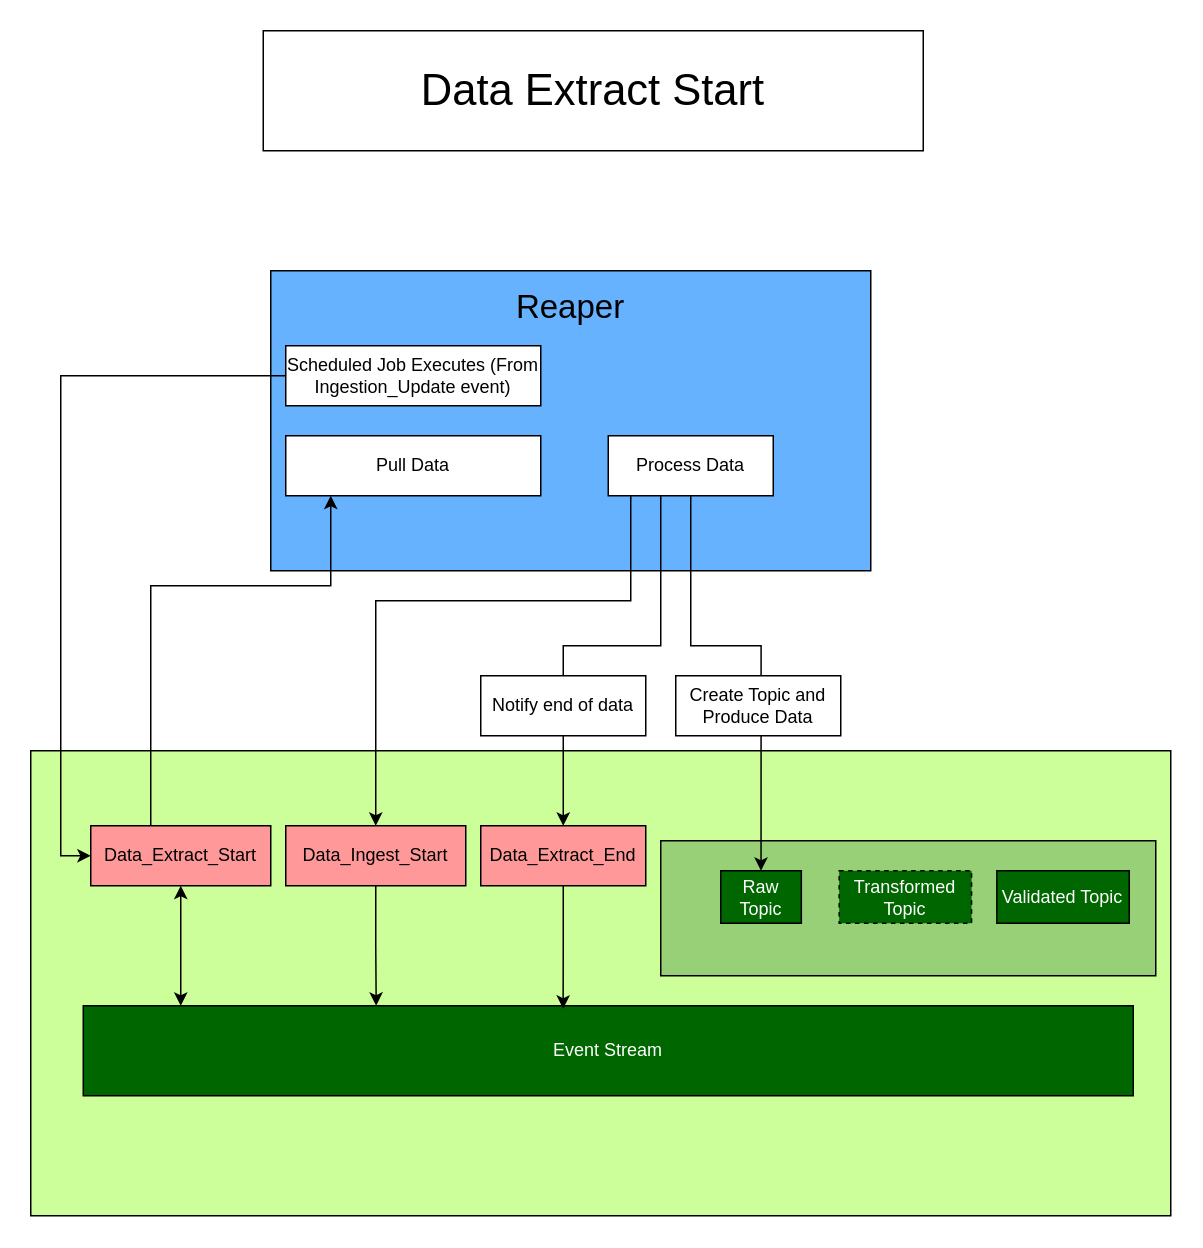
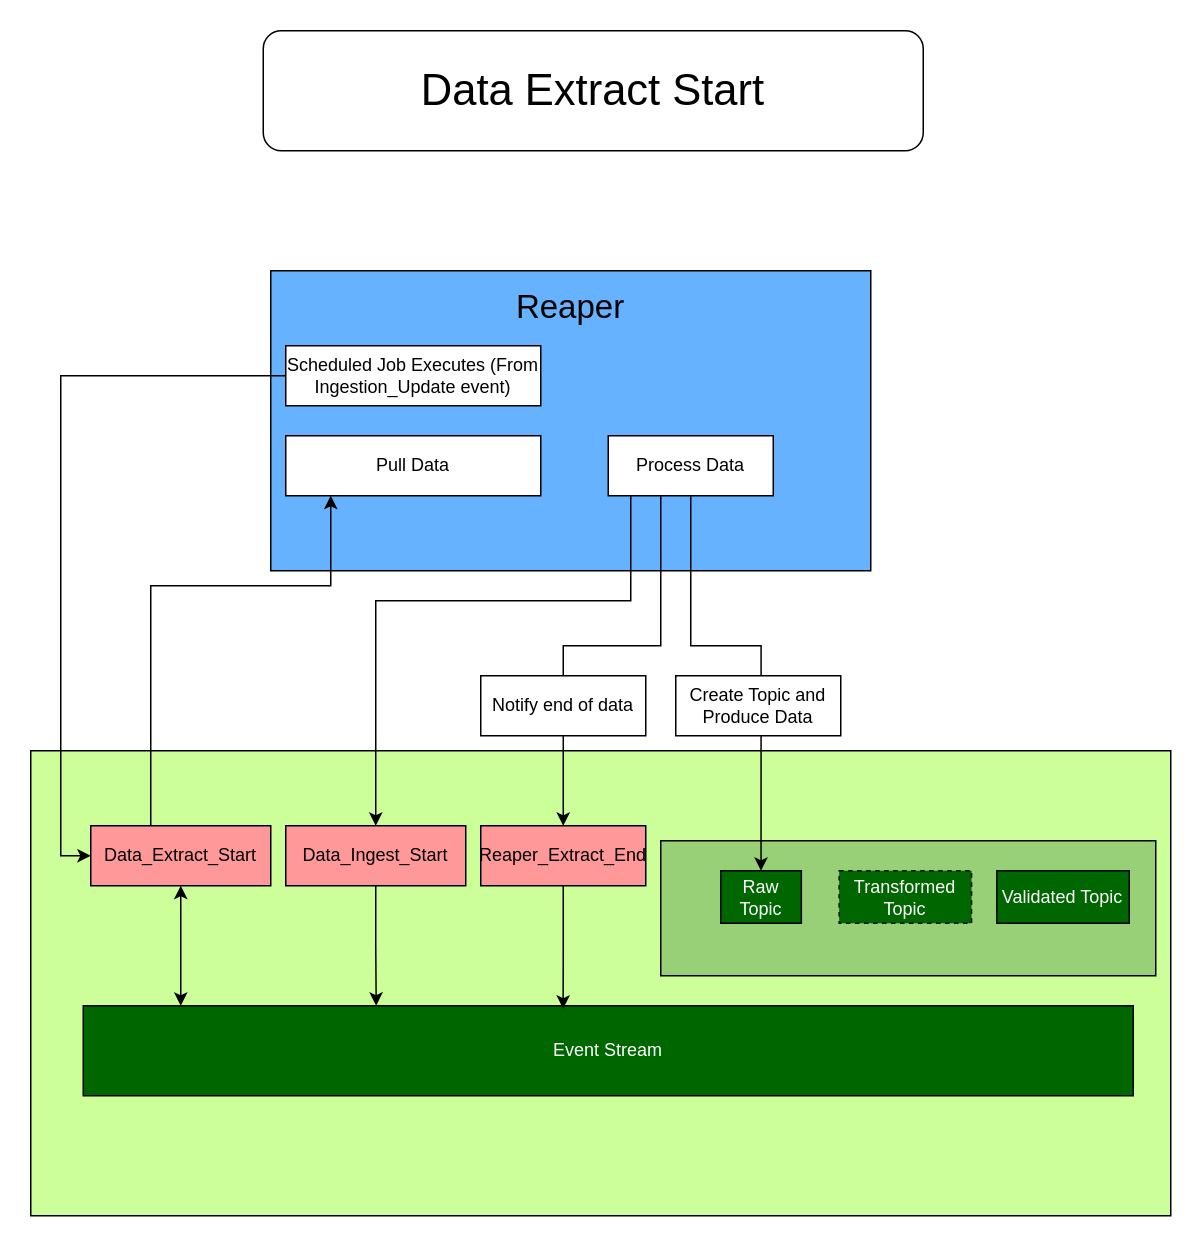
(593, 91) -> (593, 91)
(563, 856) -> (563, 856)
